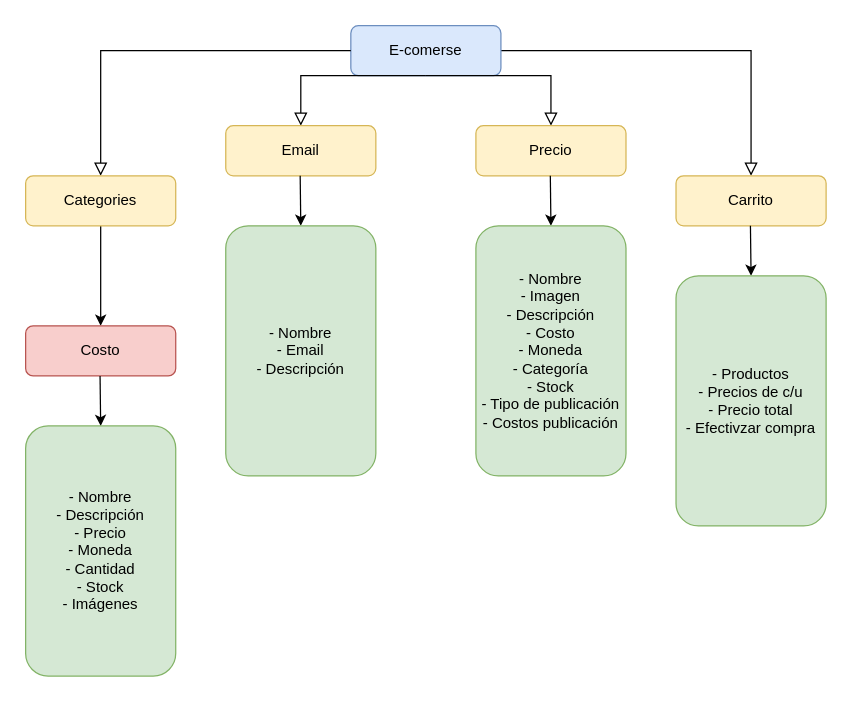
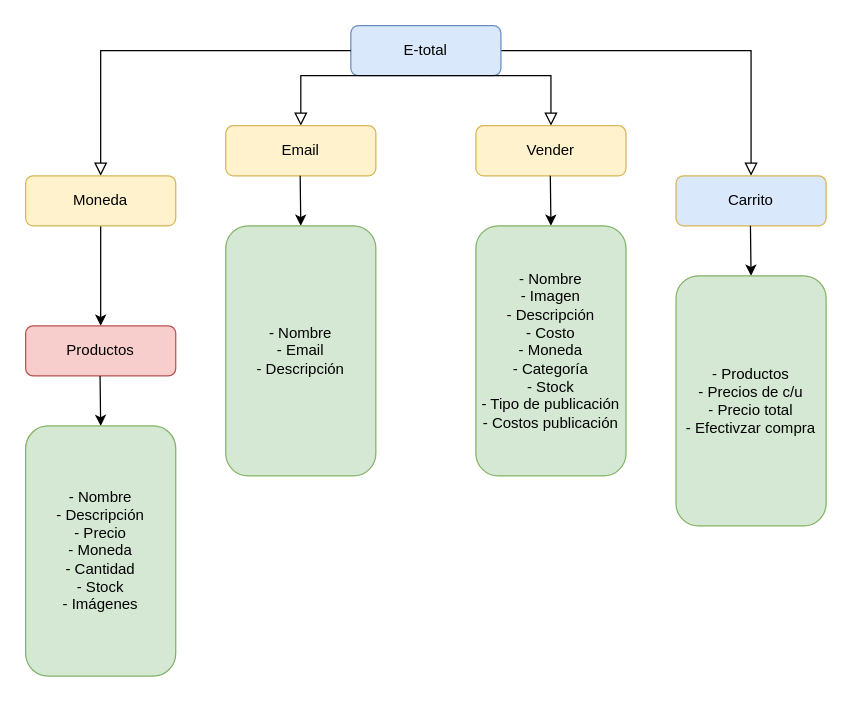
(426, 51) -> (426, 51)
(551, 151) -> (551, 151)
(101, 201) -> (101, 201)
(751, 201) -> (751, 201)
(101, 351) -> (101, 351)
